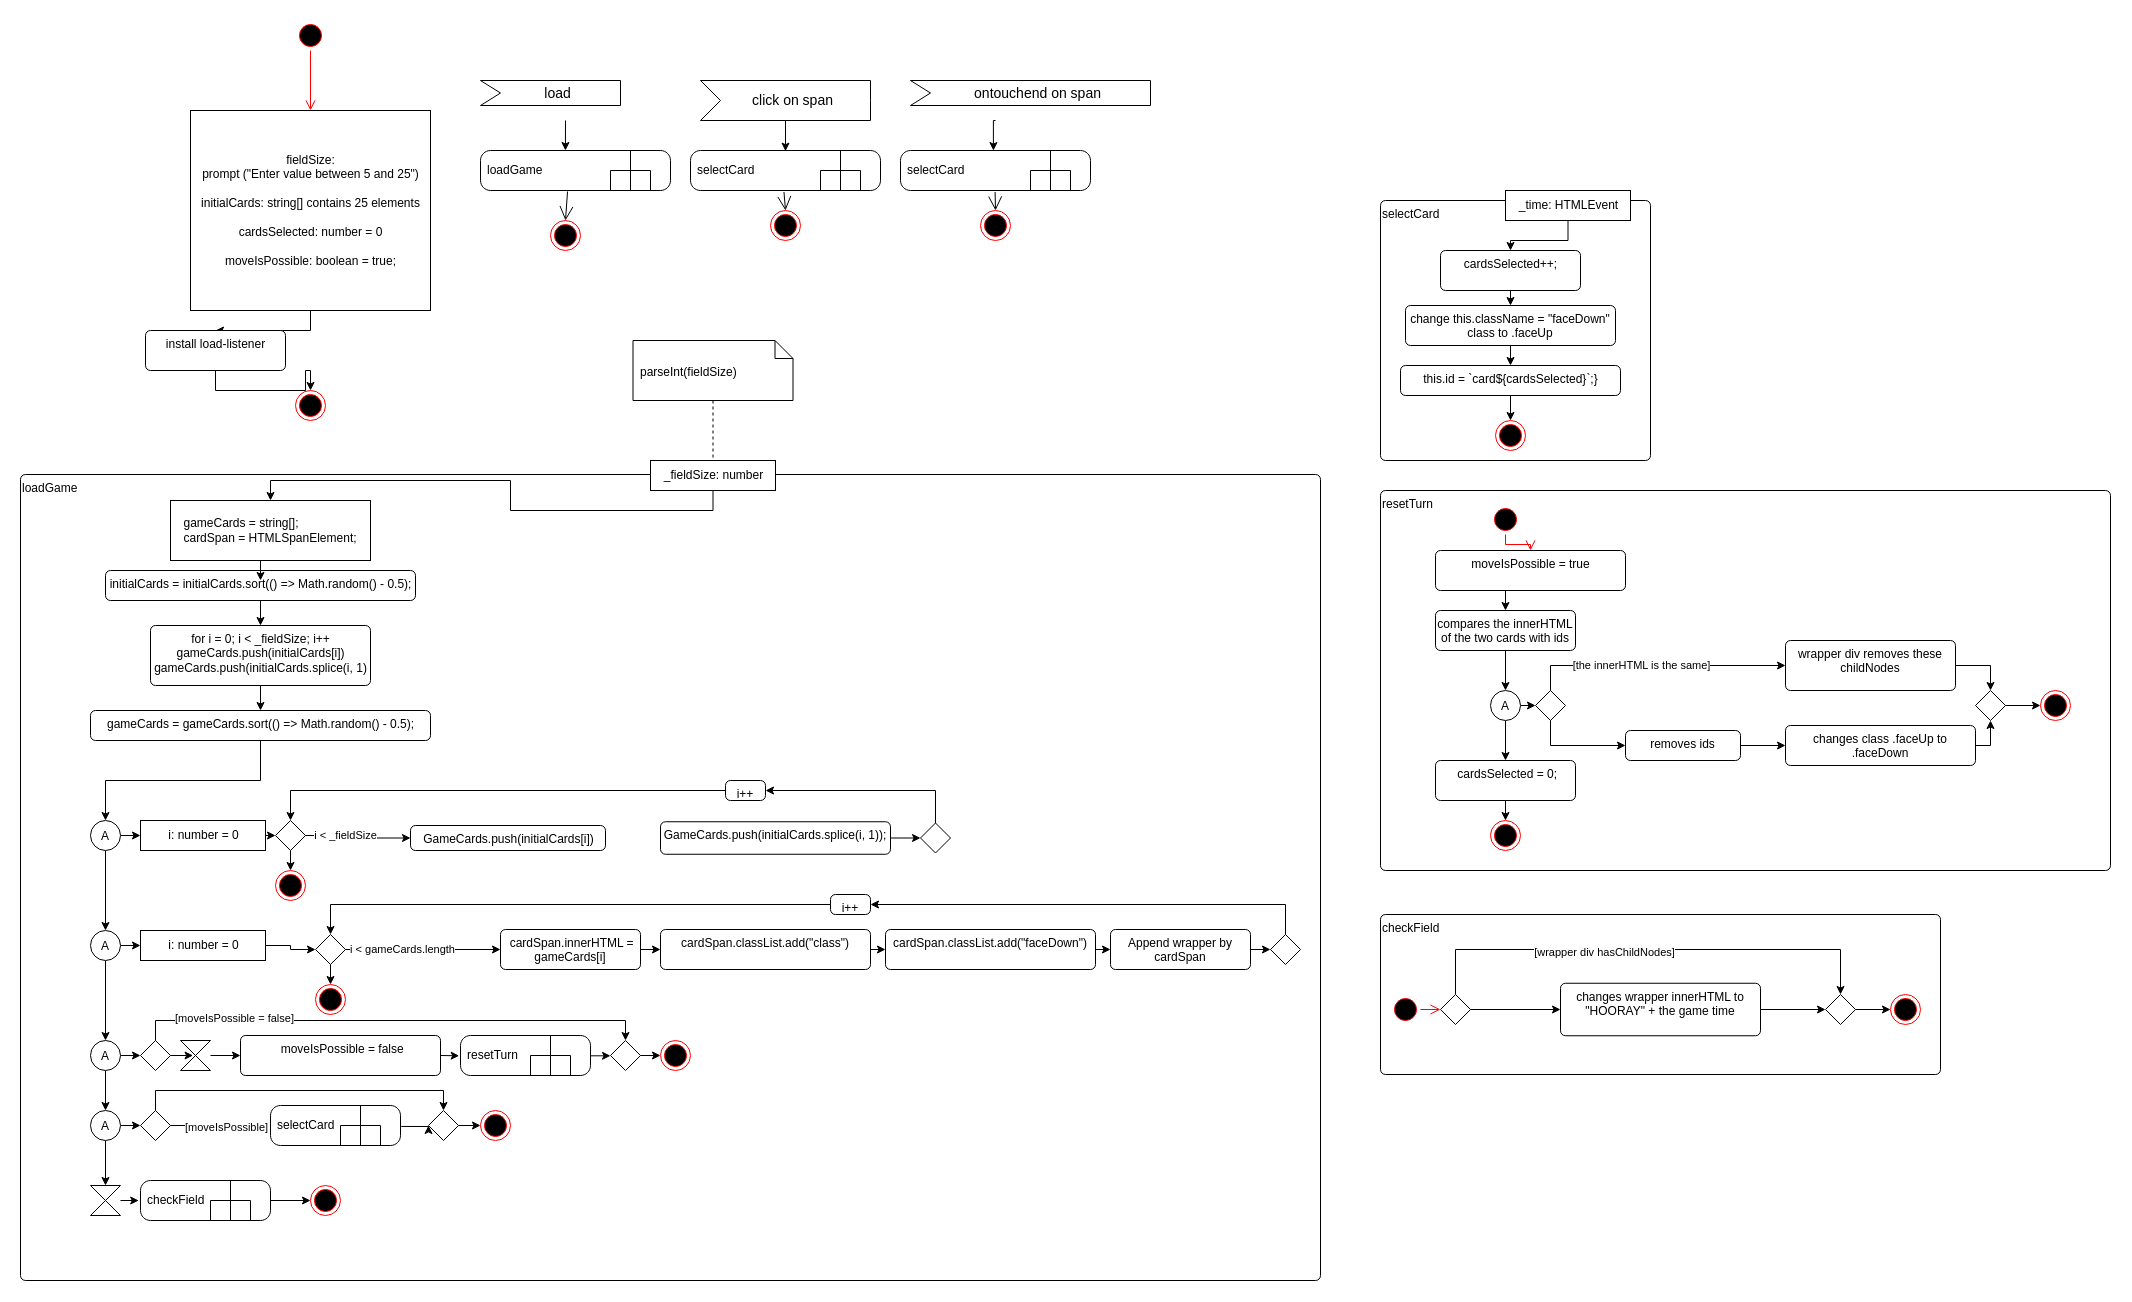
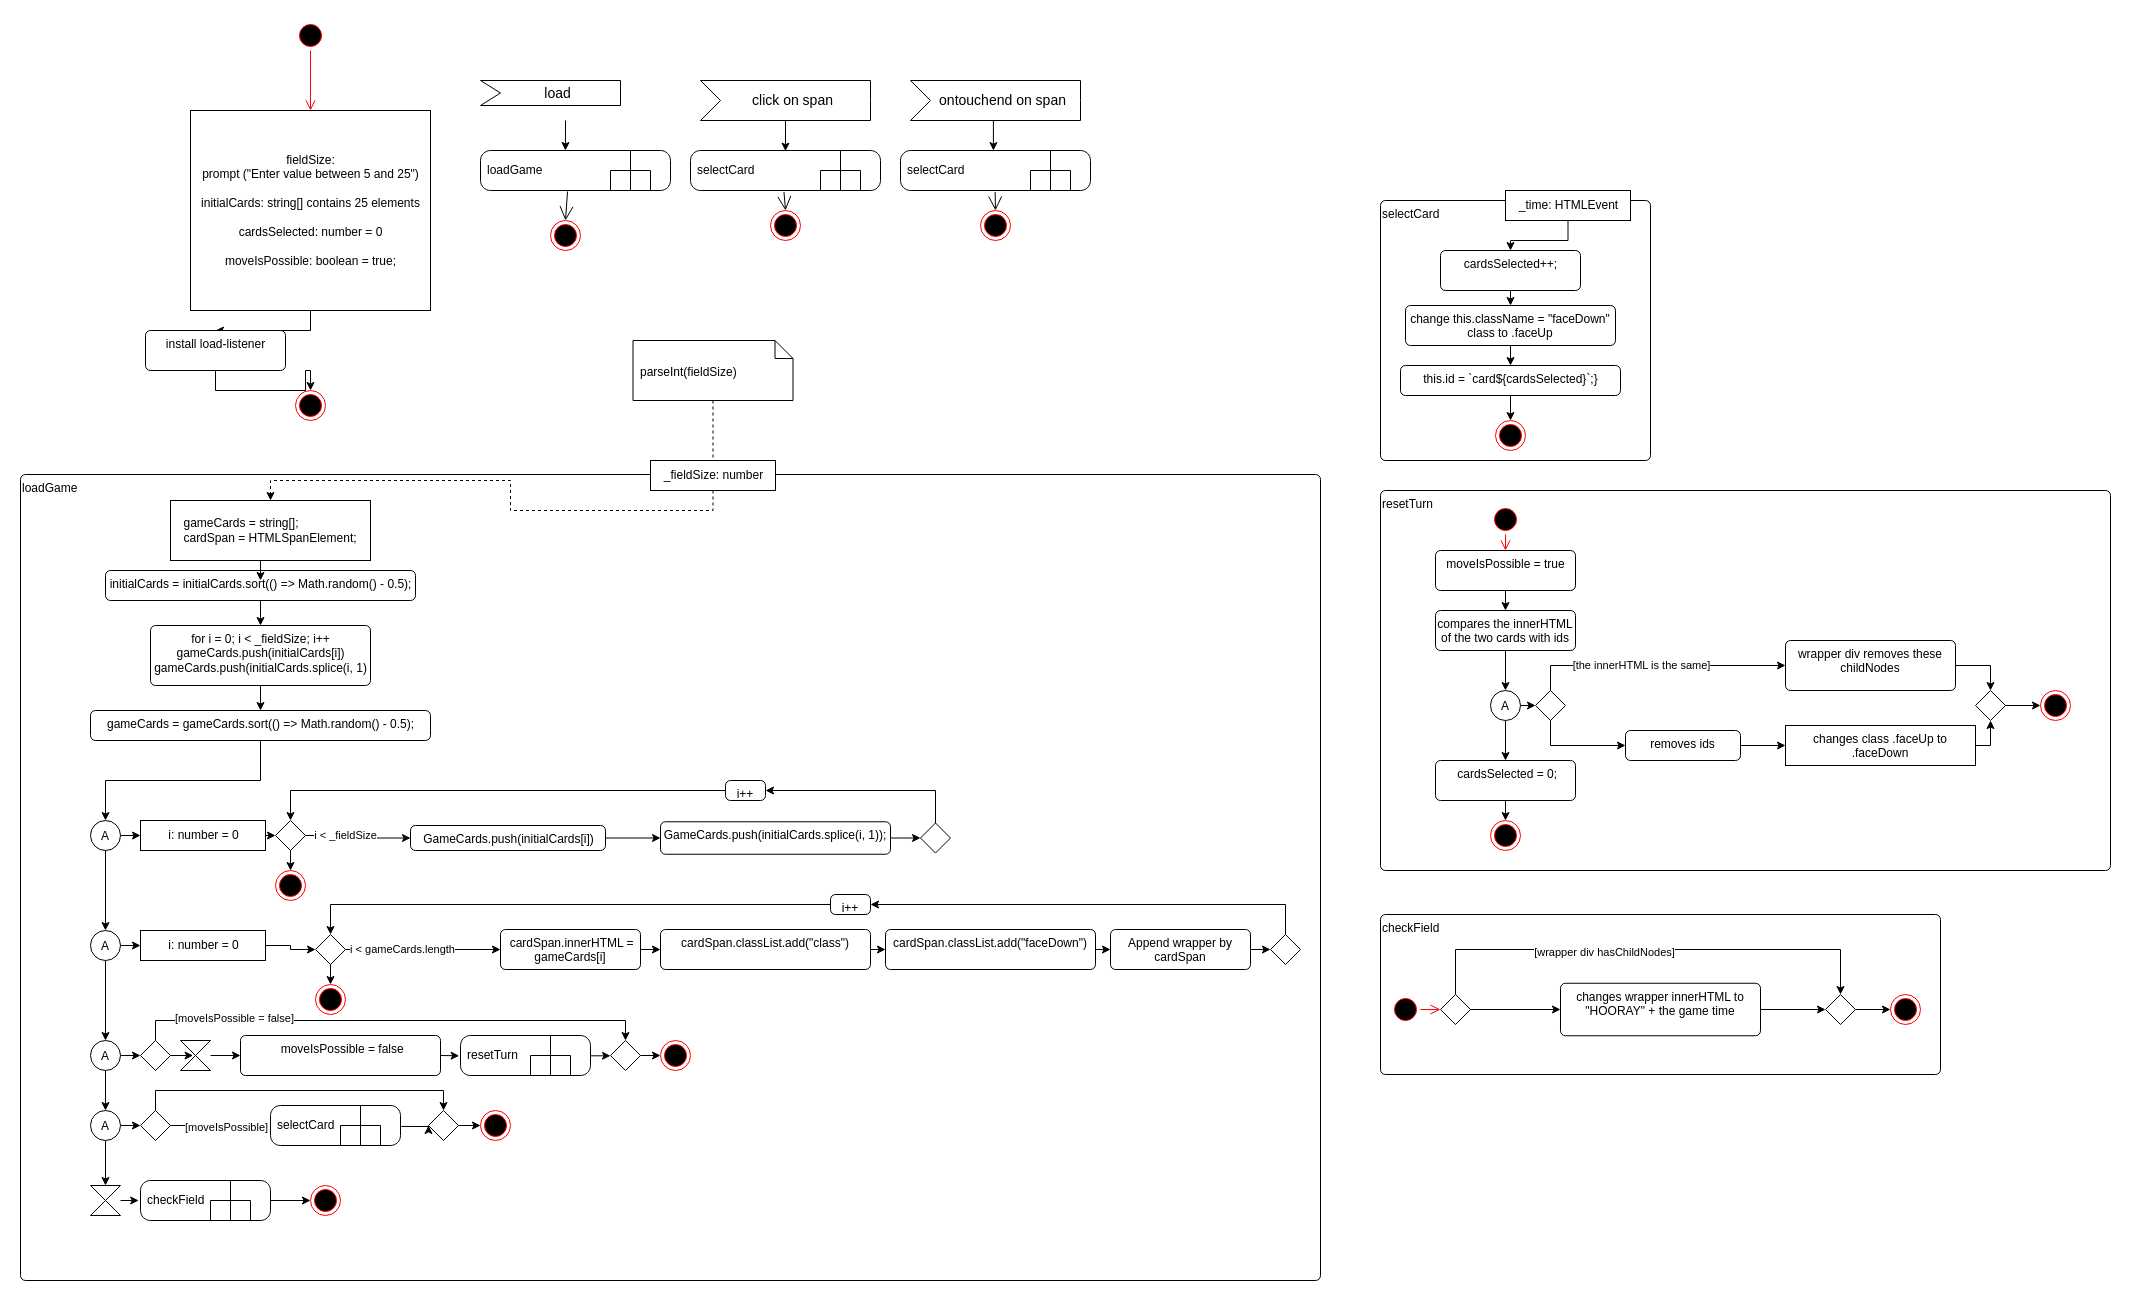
(1031, 93) -> (996, 101)
(511, 481) -> (511, 481)
(1531, 571) -> (1506, 571)
(1881, 746) -> (1881, 746)
none -> (630, 838)
